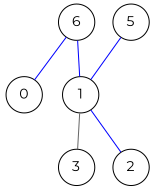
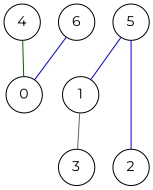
none -> (22, 22)
(79, 59) -> none
(106, 131) -> (131, 95)
